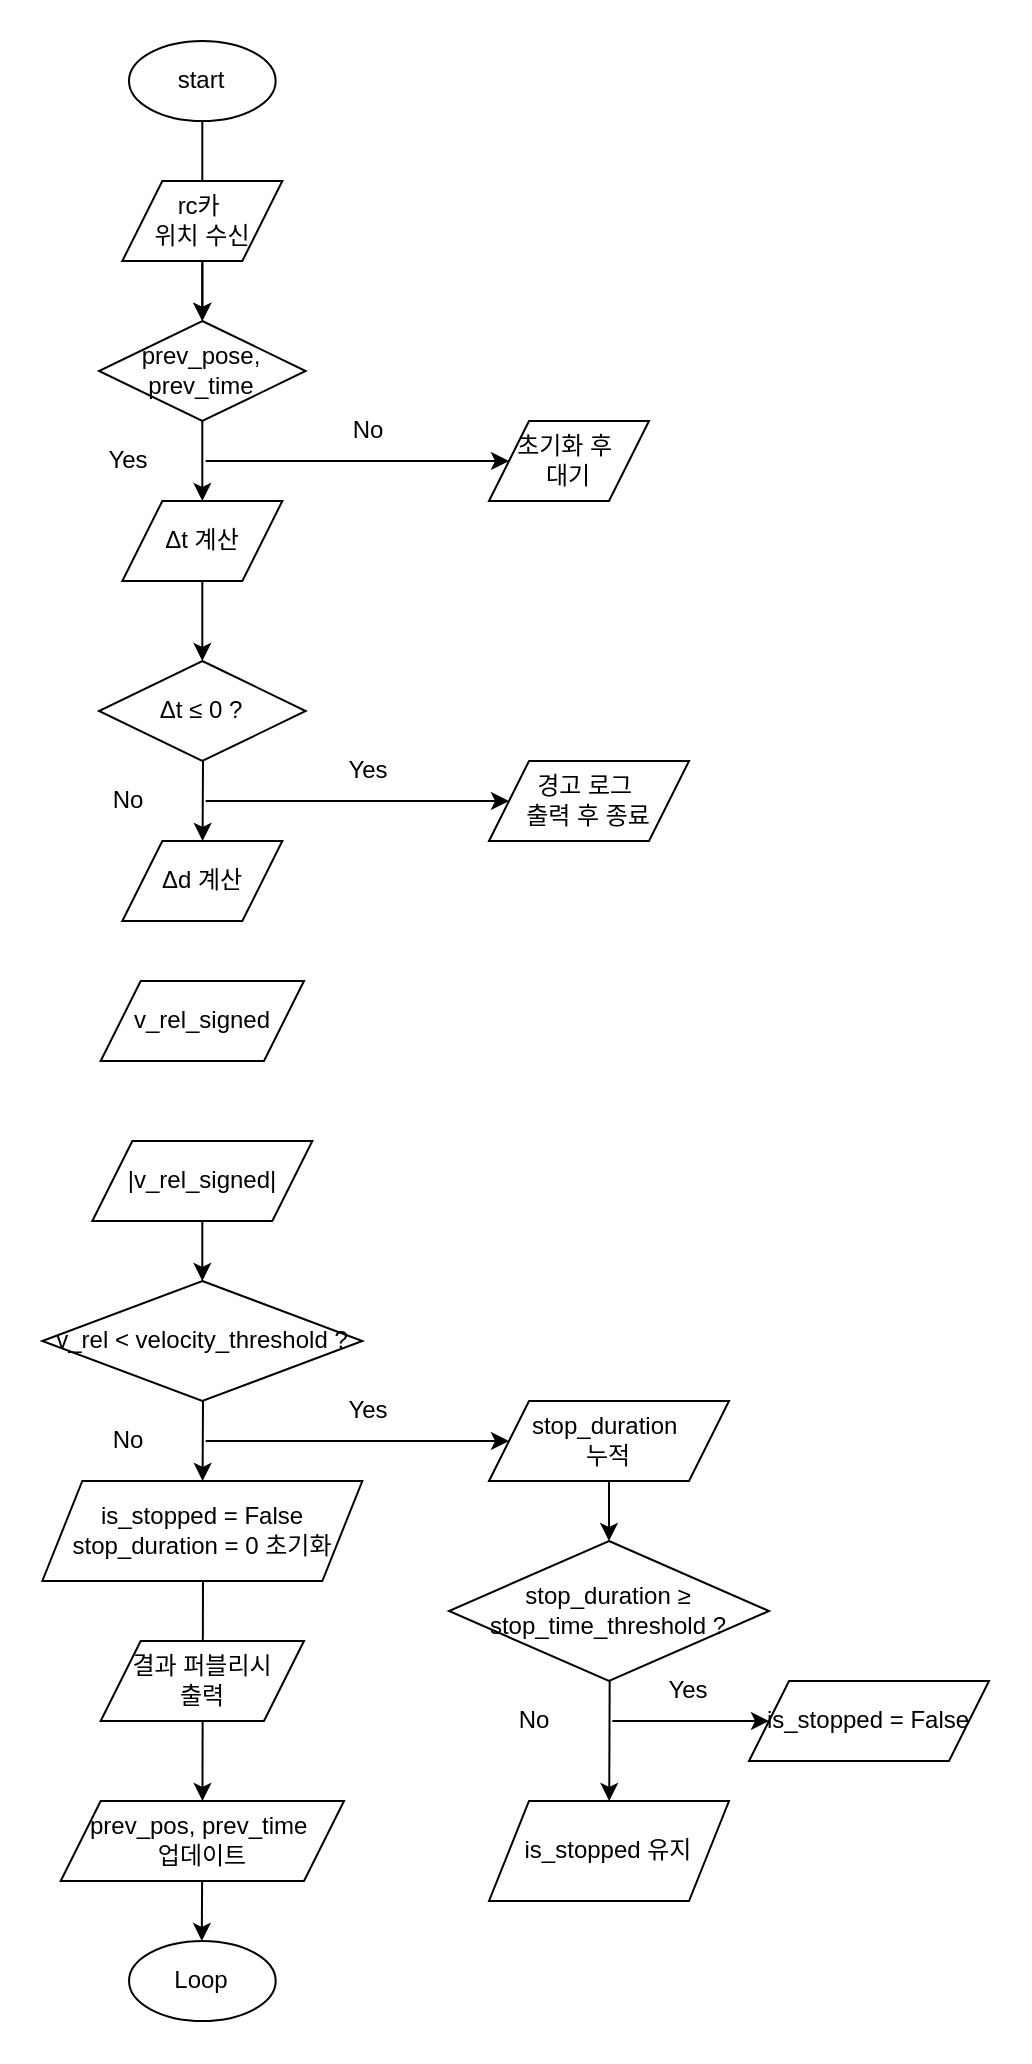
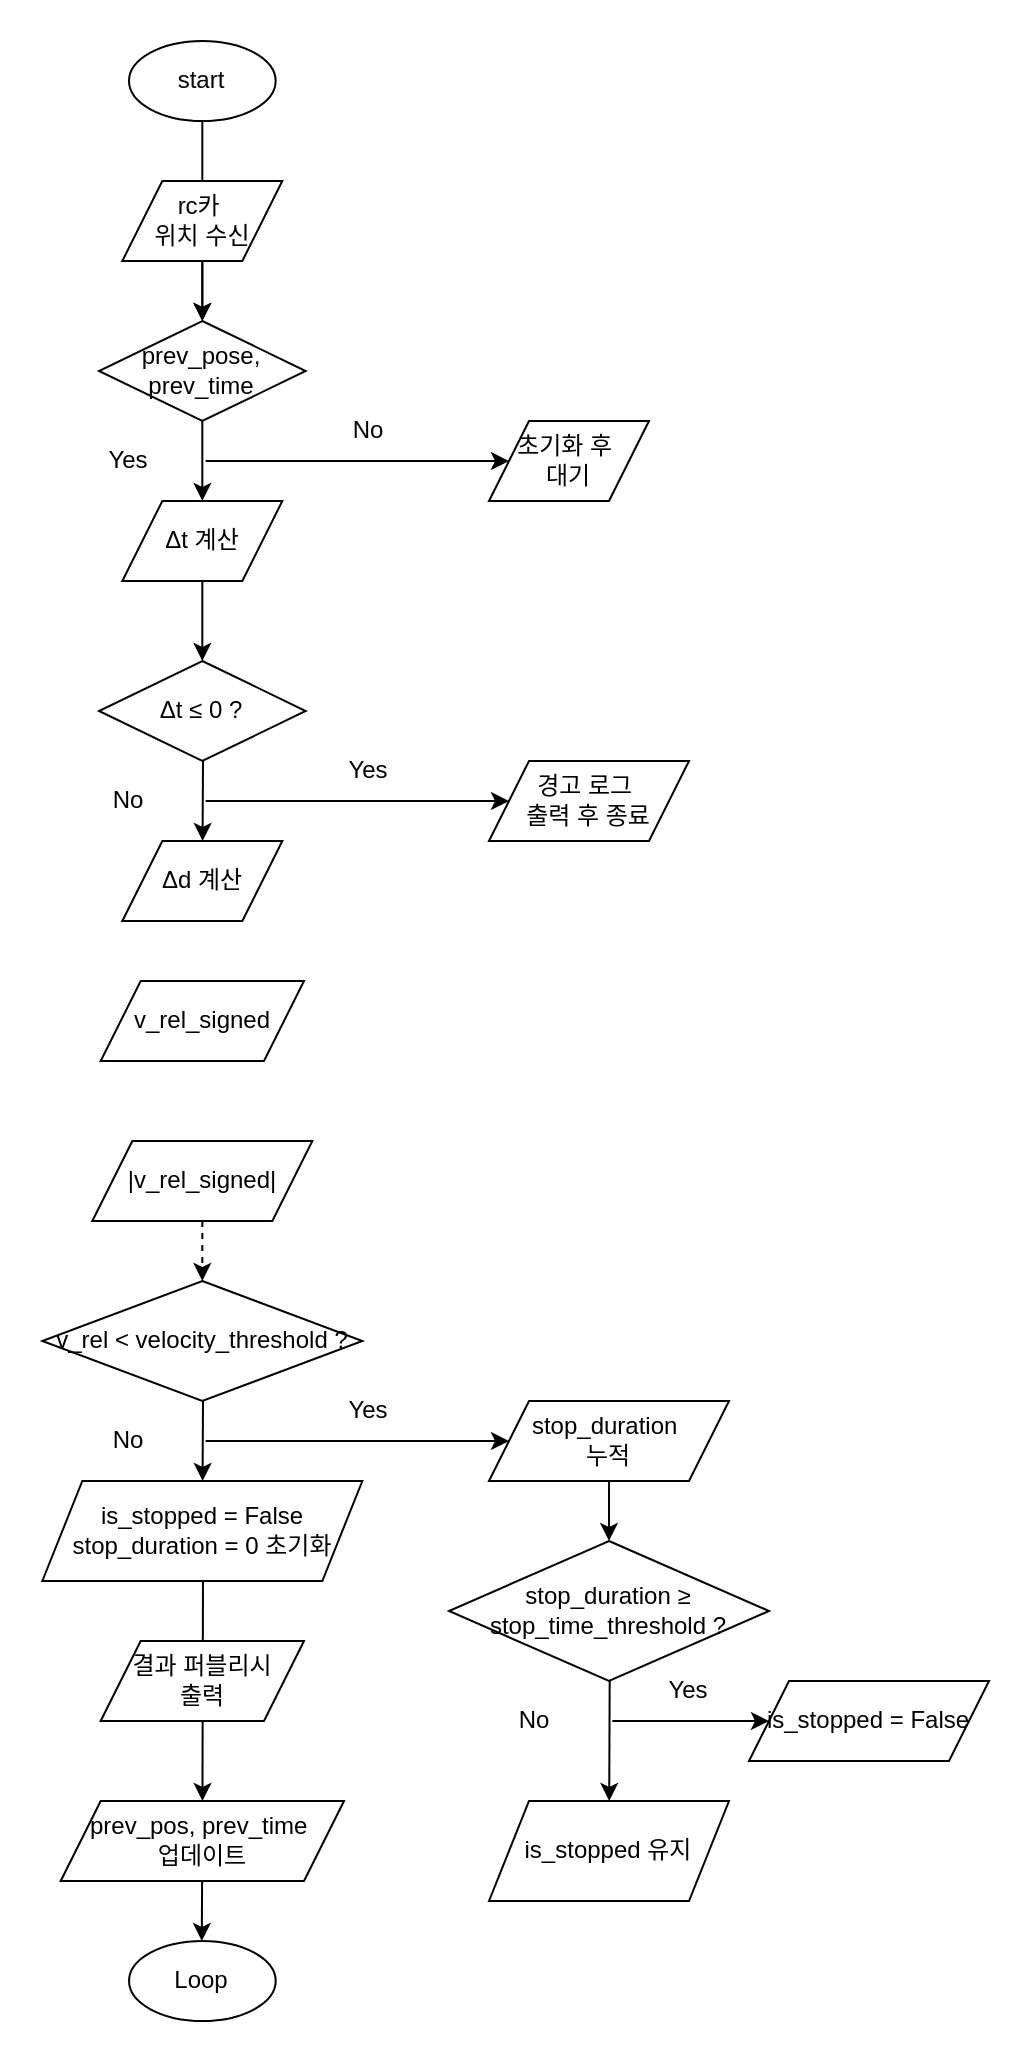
(202, 1246) -> (202, 1246)
